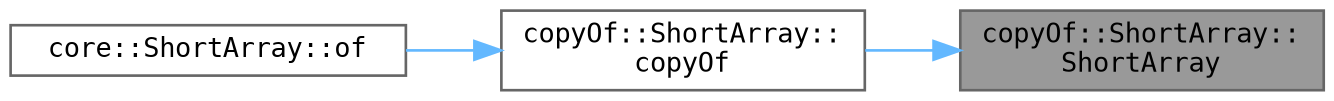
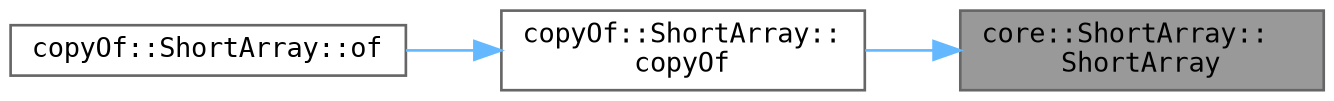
(208, 50) -> (208, 50)
(1142, 50) -> (1142, 50)
